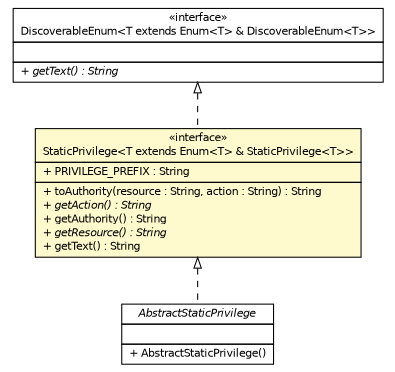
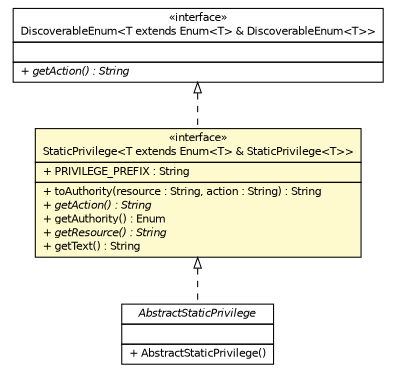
(70, 72) -> (75, 72)
(105, 219) -> (104, 219)
